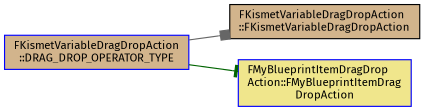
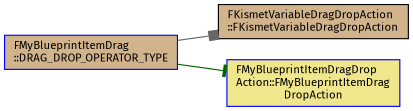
(97, 52) -> (91, 52)
